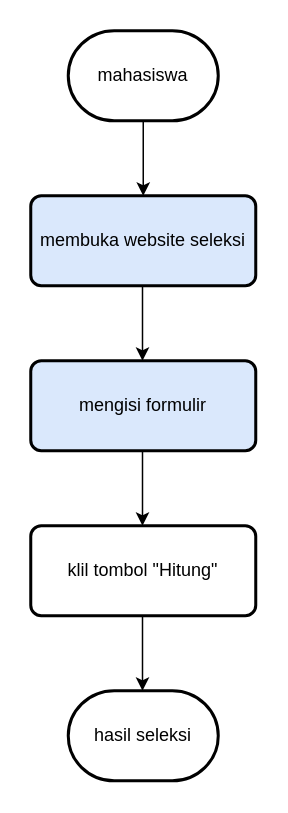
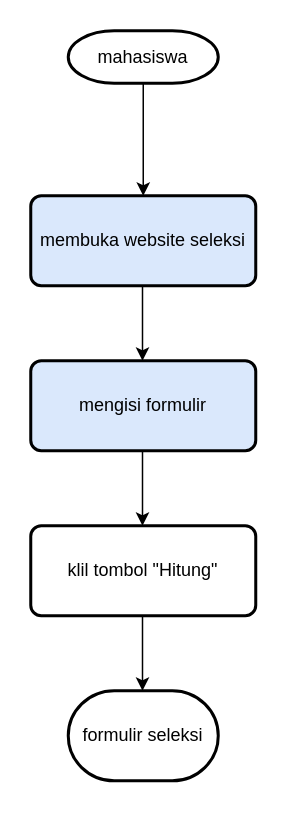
(143, 76) -> (143, 57)
(143, 736) -> (143, 736)
